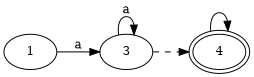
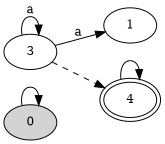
(73, 52) -> (75, 40)
none -> (30, 122)
